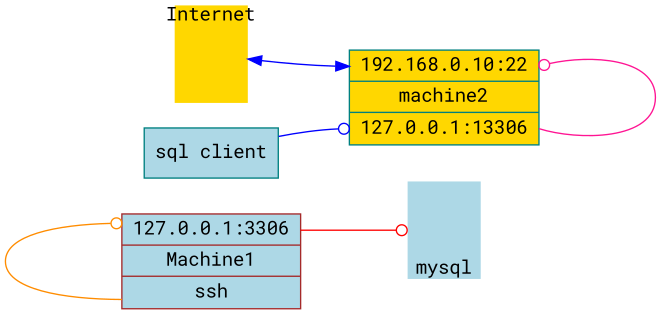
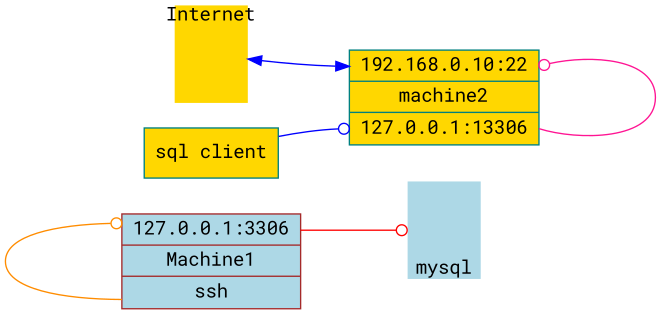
(211, 153) -> (211, 153)
